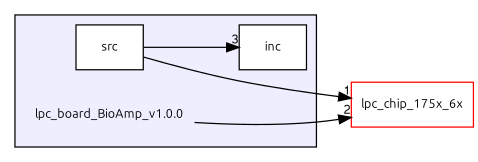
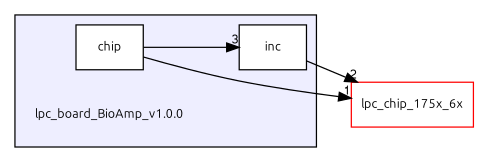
(110, 47) -> (110, 47)
(267, 124) -> (326, 69)
